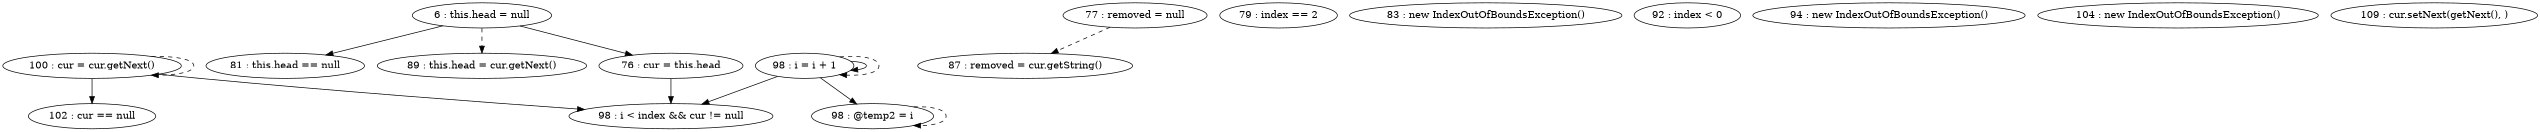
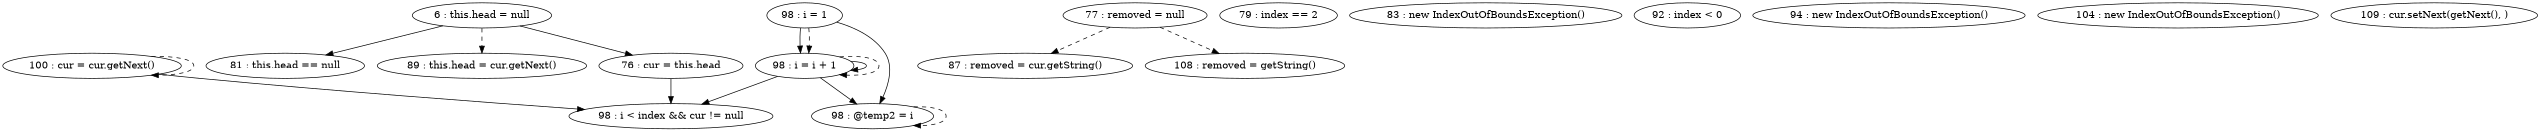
none -> (805, 15)
none -> (1245, 66)
(92, 116) -> none
